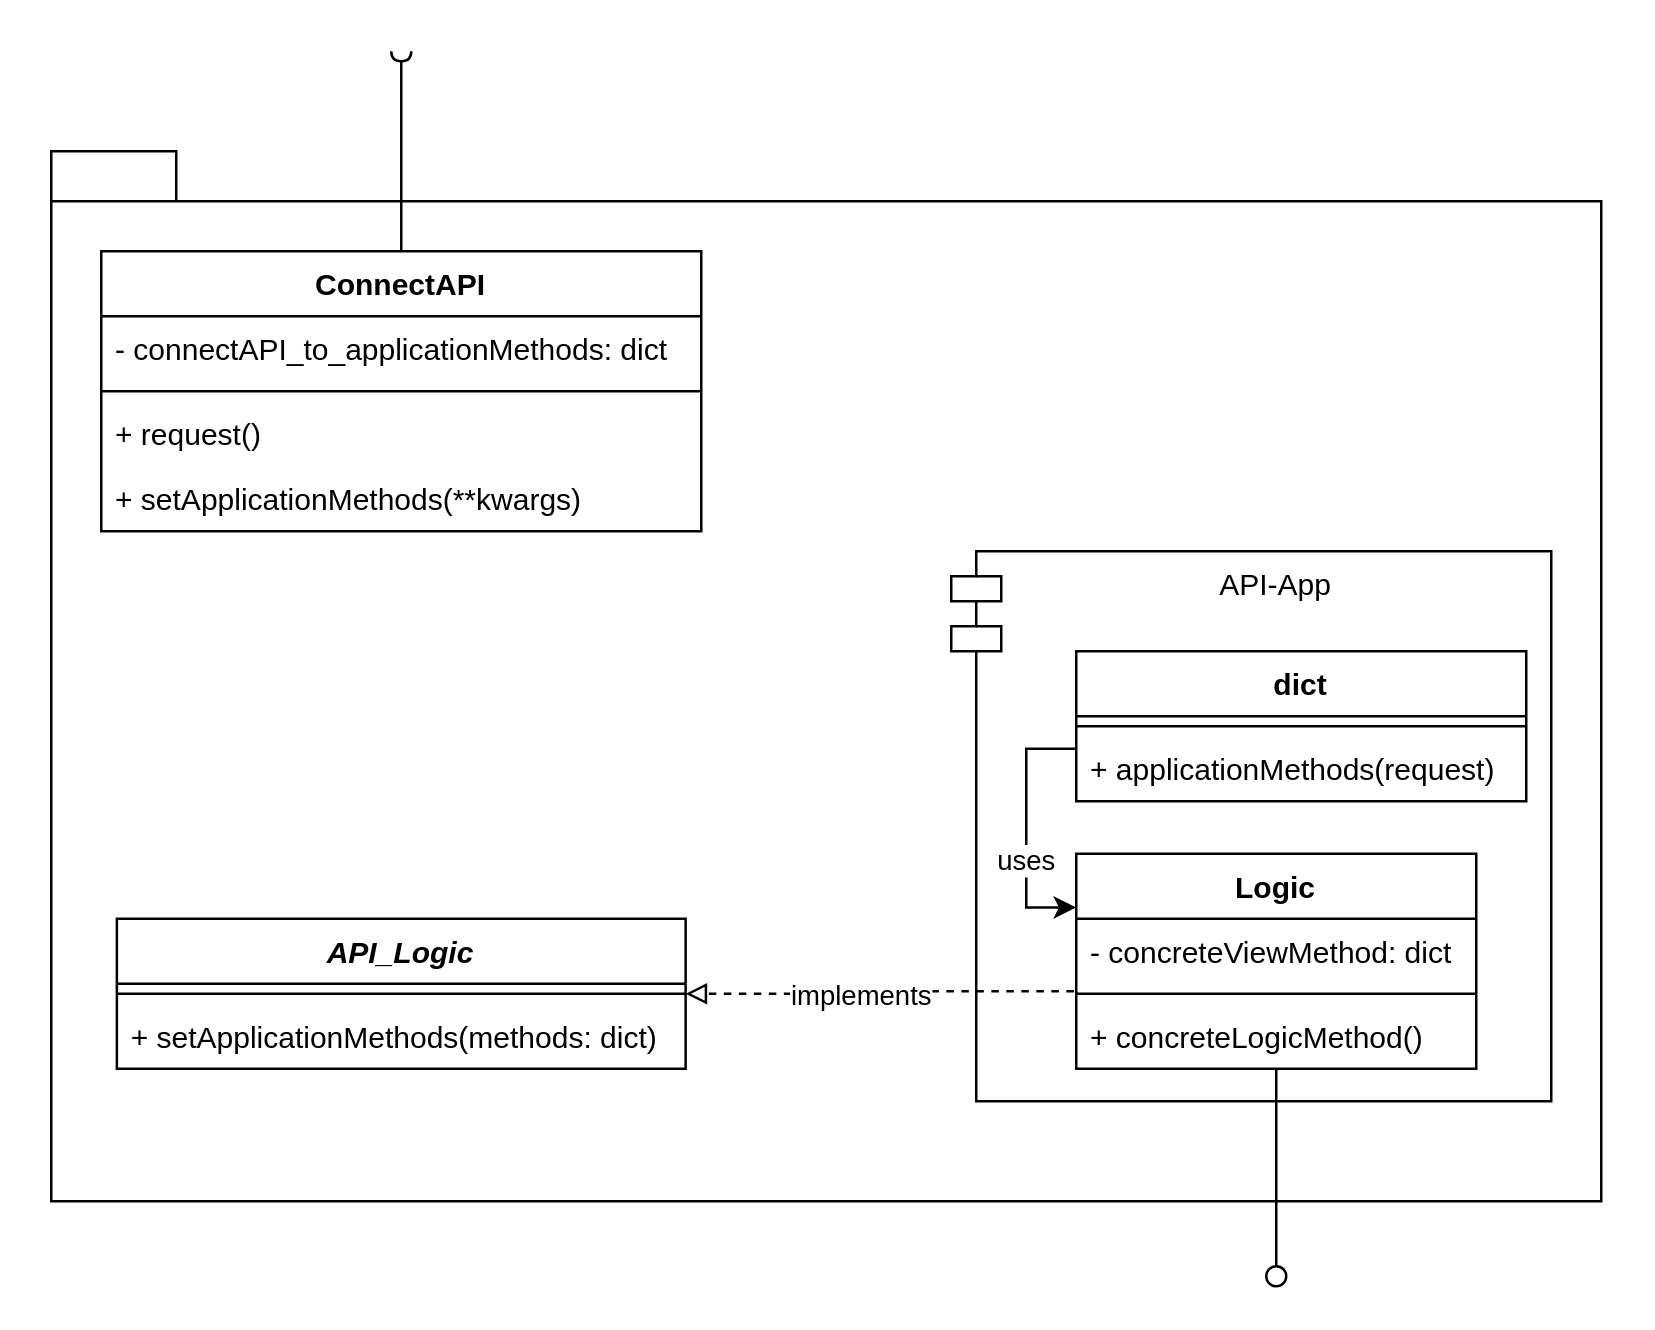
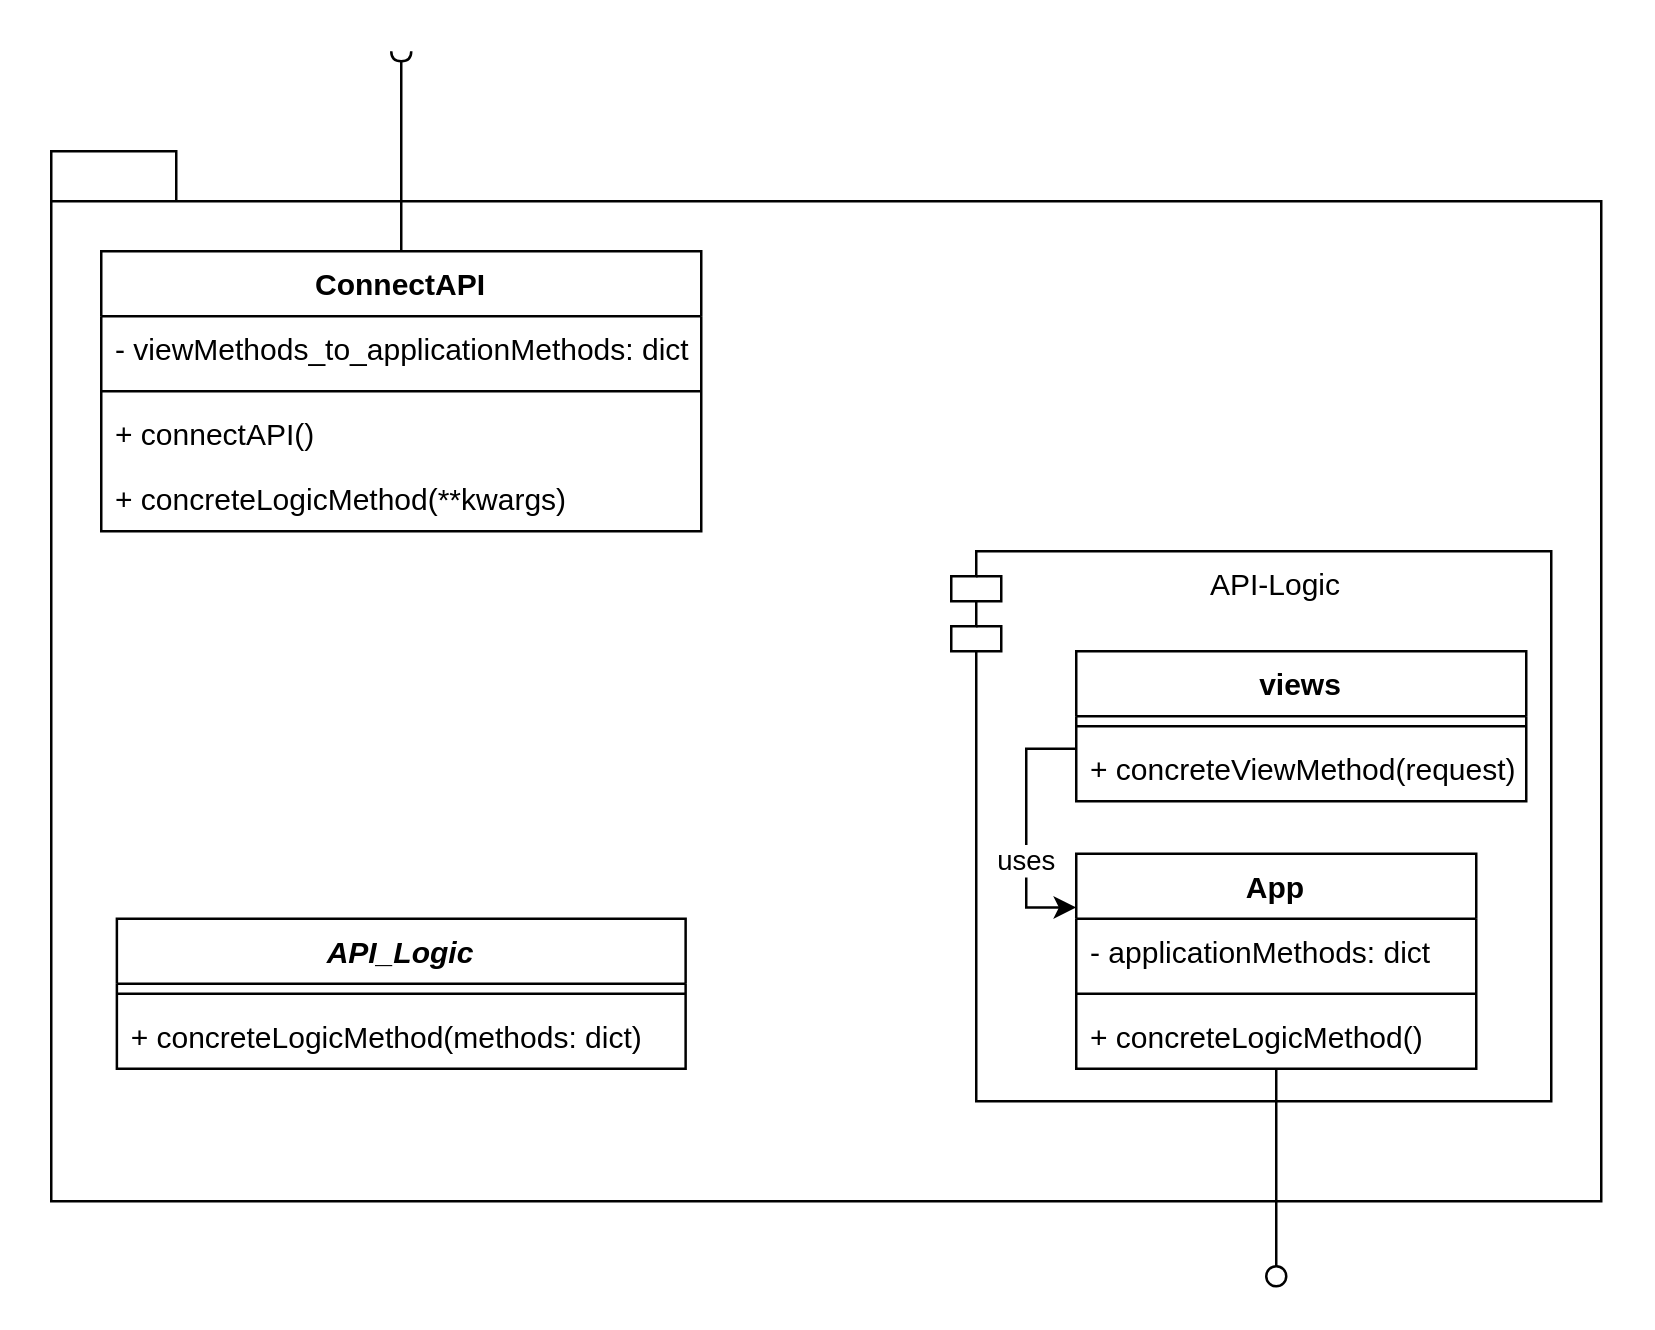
(424, 350) -> (428, 350)
(204, 435) -> (229, 435)
(377, 500) -> (368, 500)
(1275, 585) -> (1275, 585)
(1300, 685) -> (1300, 685)
(1318, 770) -> (1326, 770)
(1275, 888) -> (1275, 888)
(1289, 953) -> (1281, 953)
(888, 991) -> none
(423, 1038) -> (414, 1038)
